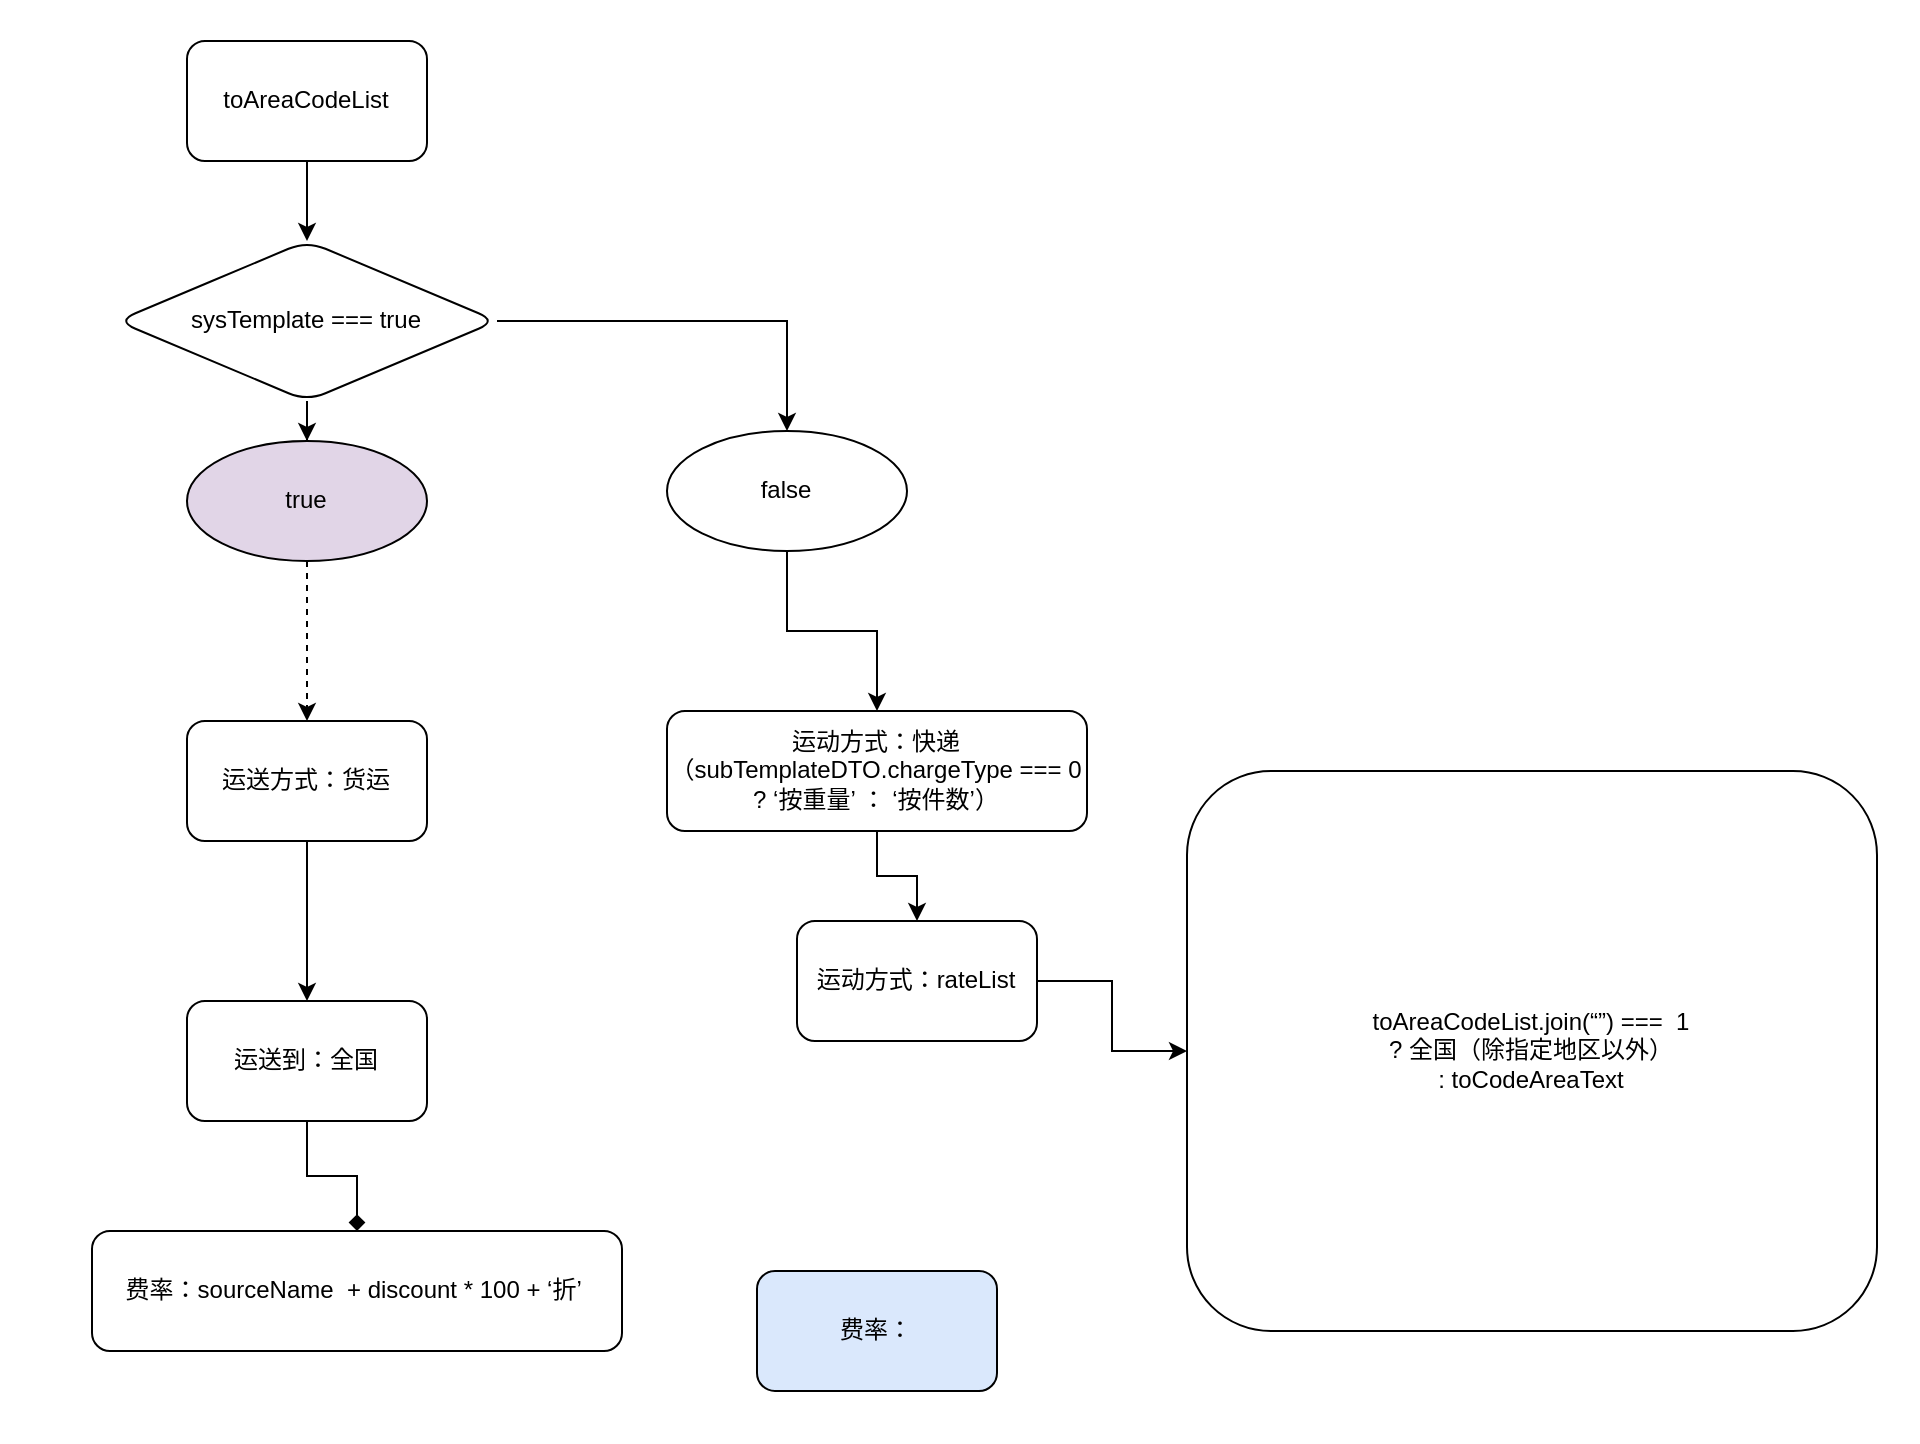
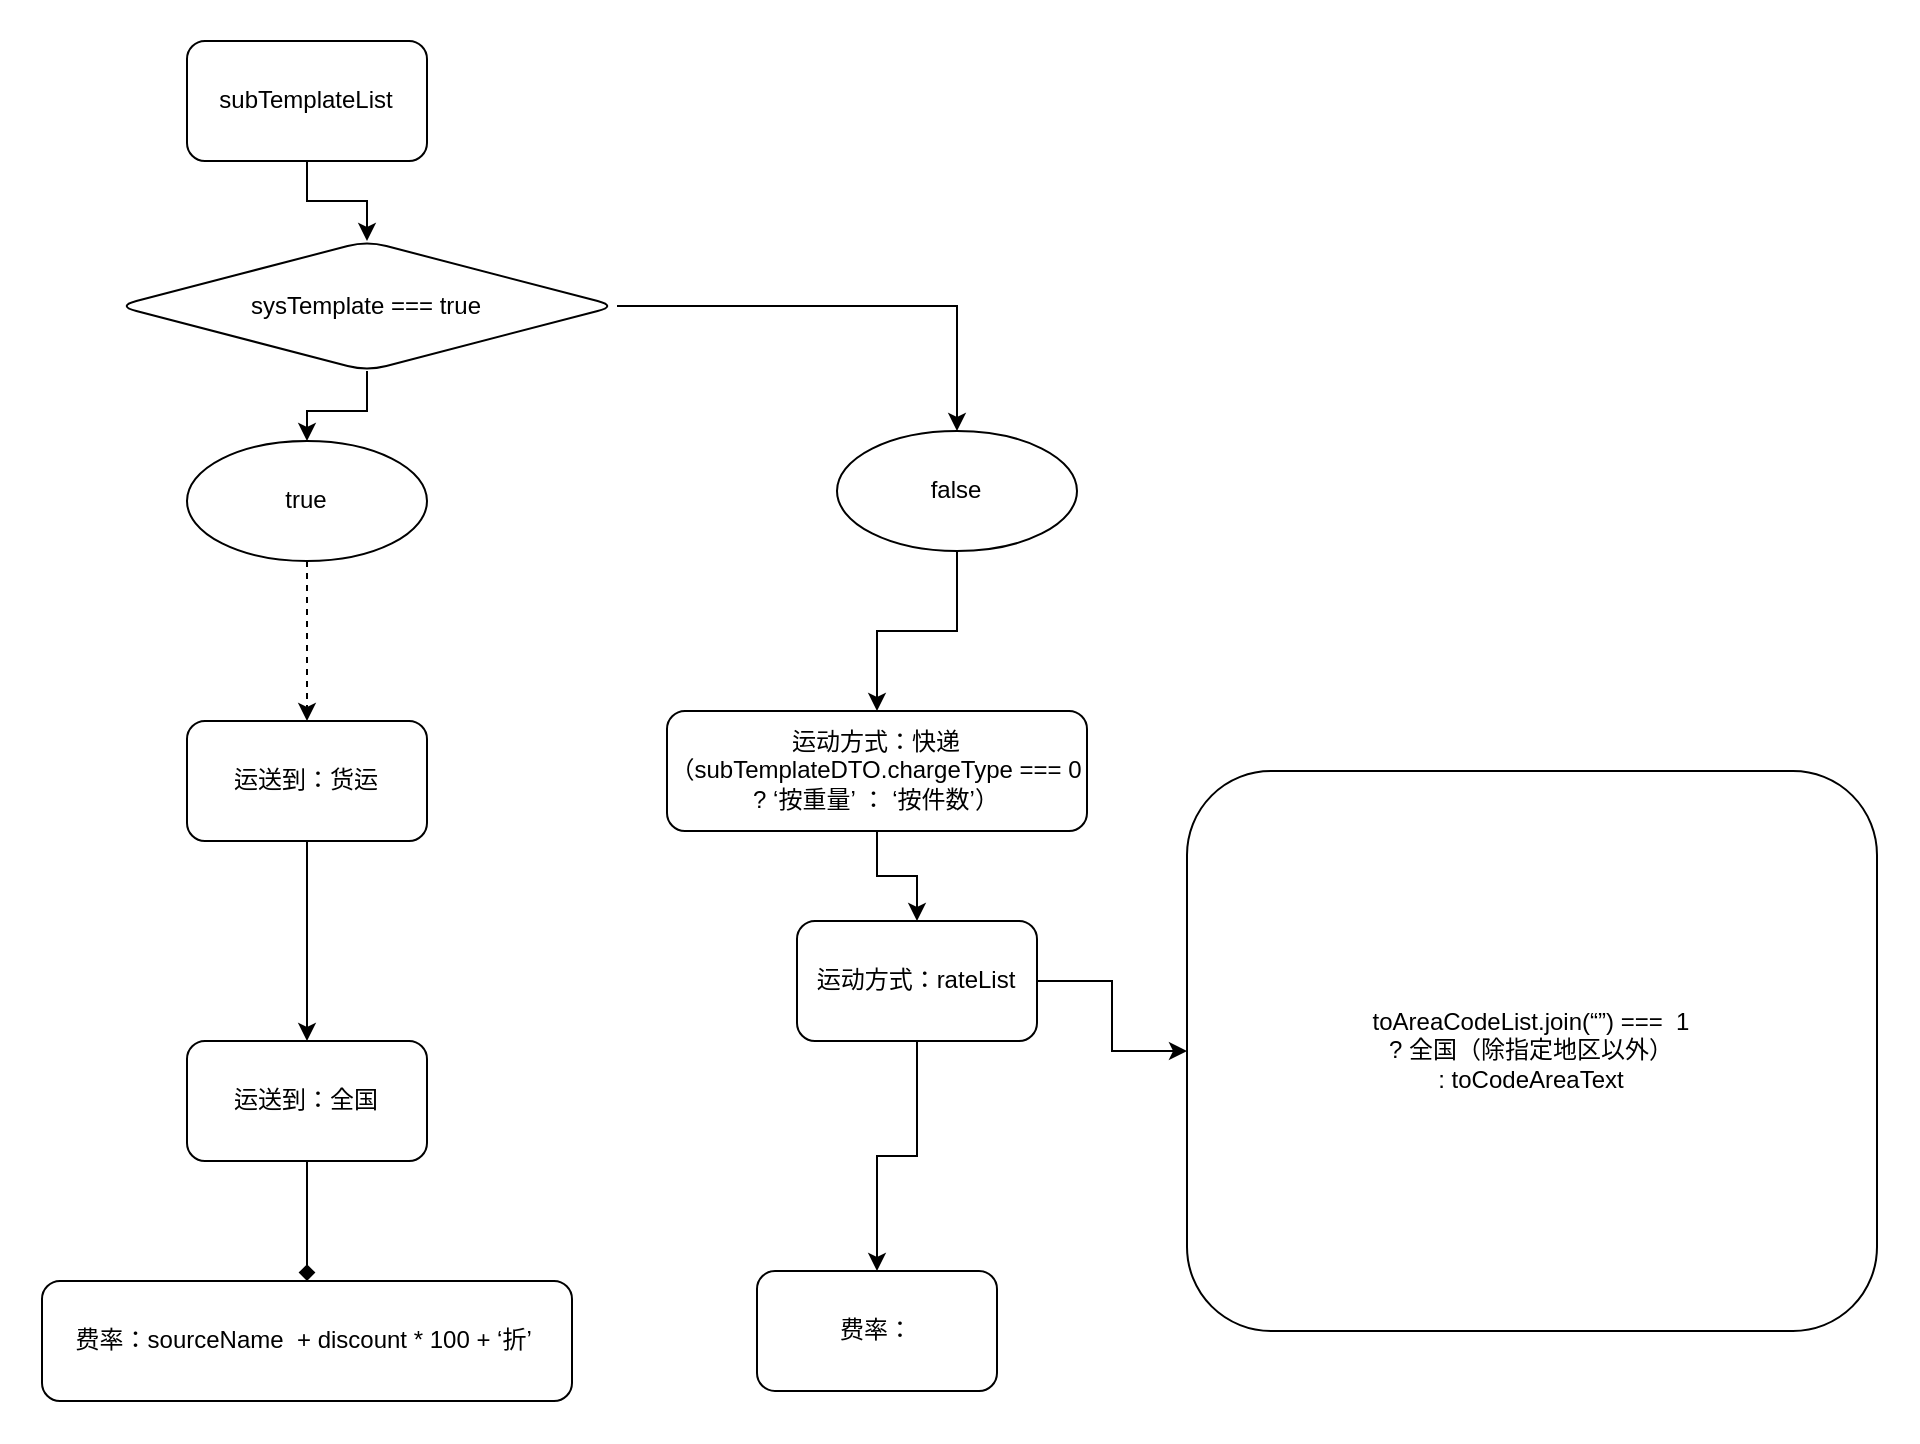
(307, 101) -> (307, 101)
(307, 321) -> (367, 306)
(787, 491) -> (957, 491)
(307, 501) -> (307, 501)
(307, 781) -> (307, 781)
(307, 1061) -> (307, 1101)
none -> (904, 1156)
(357, 1291) -> (307, 1341)
(877, 1331) -> (877, 1331)
